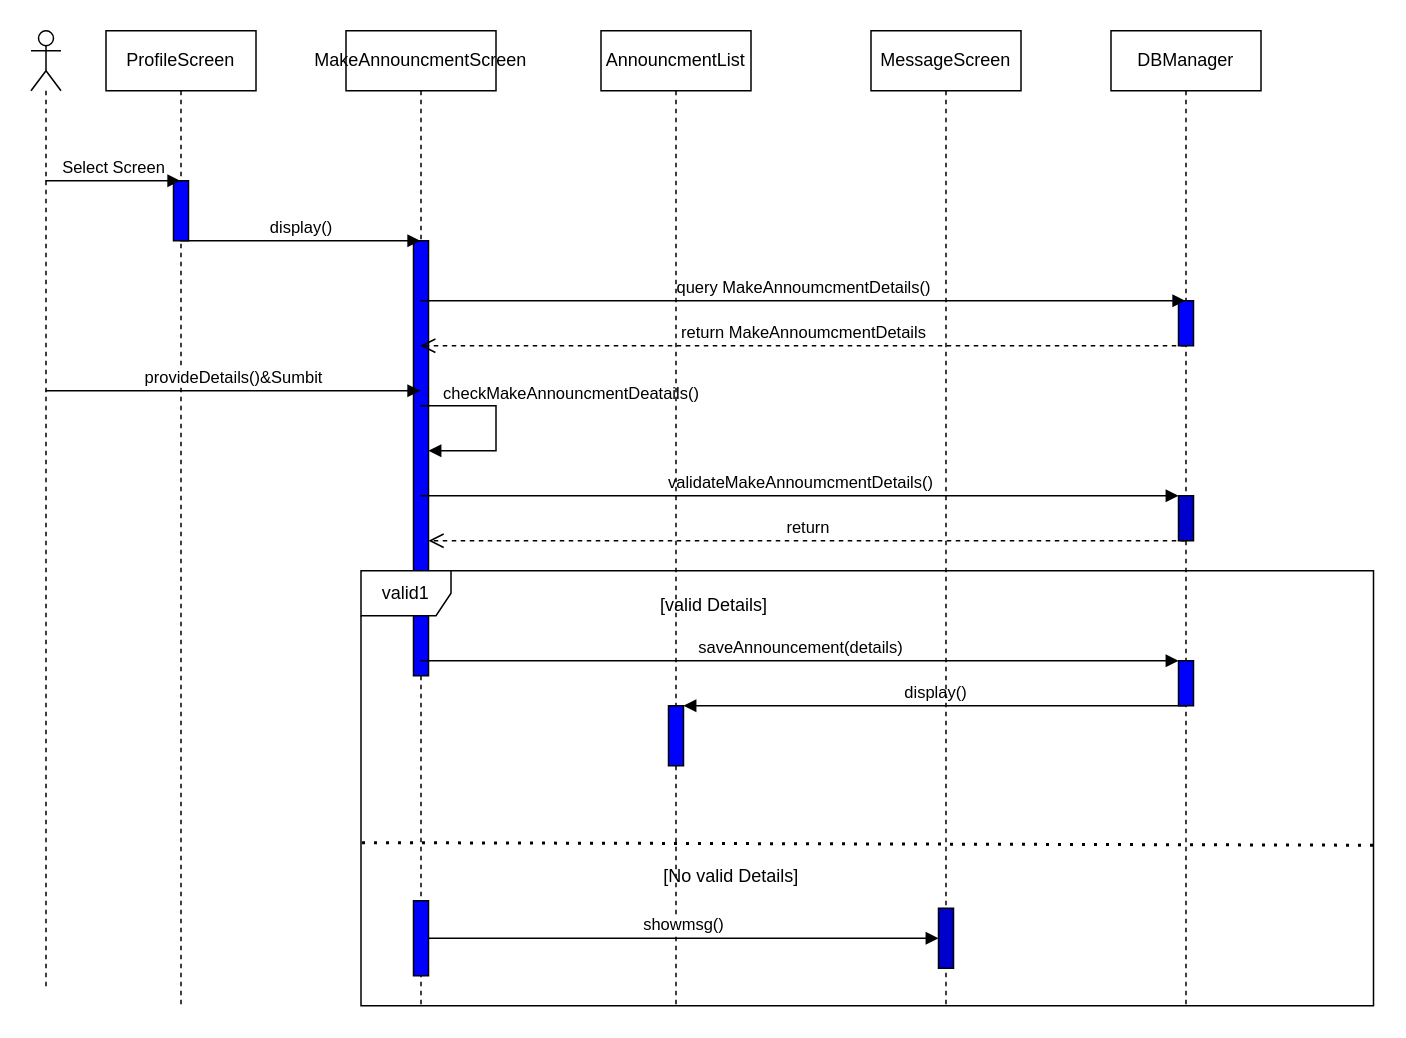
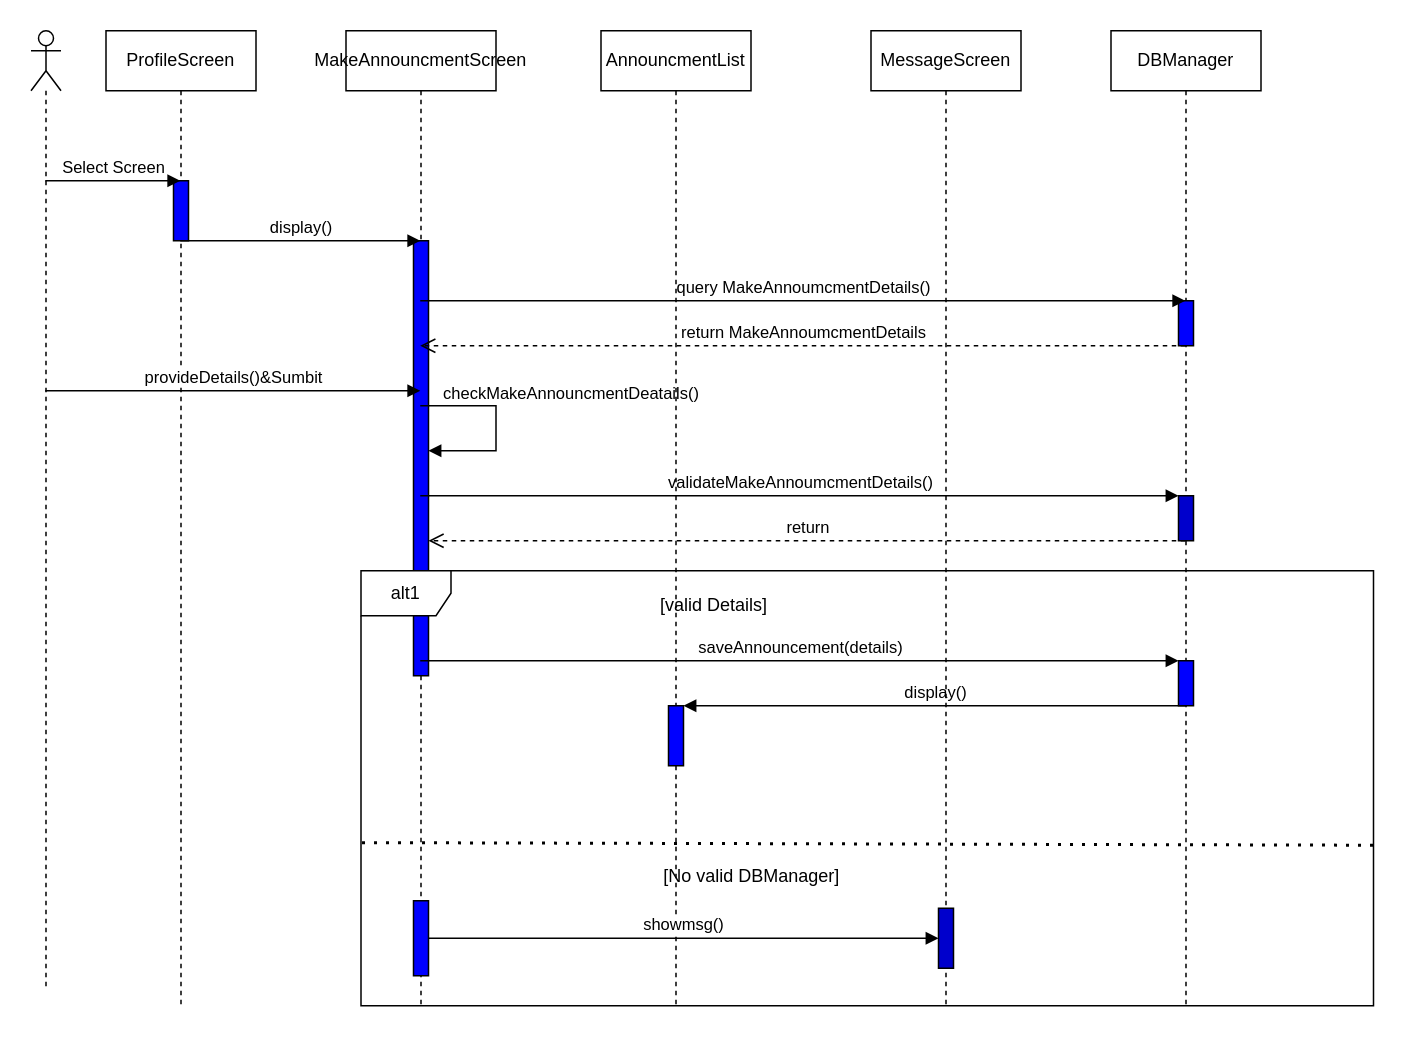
(406, 593) -> (406, 593)
(740, 877) -> (755, 877)
